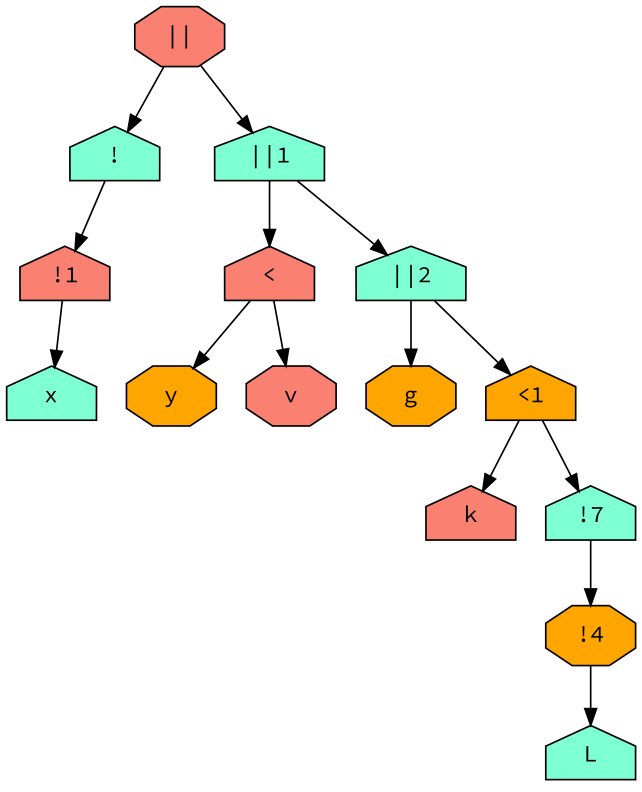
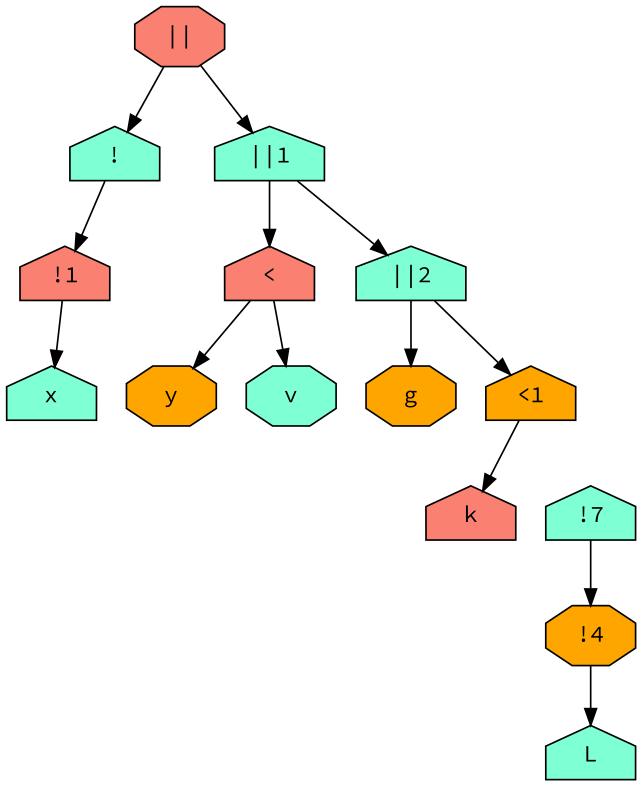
(291, 396) -> (291, 396)
(557, 448) -> none
